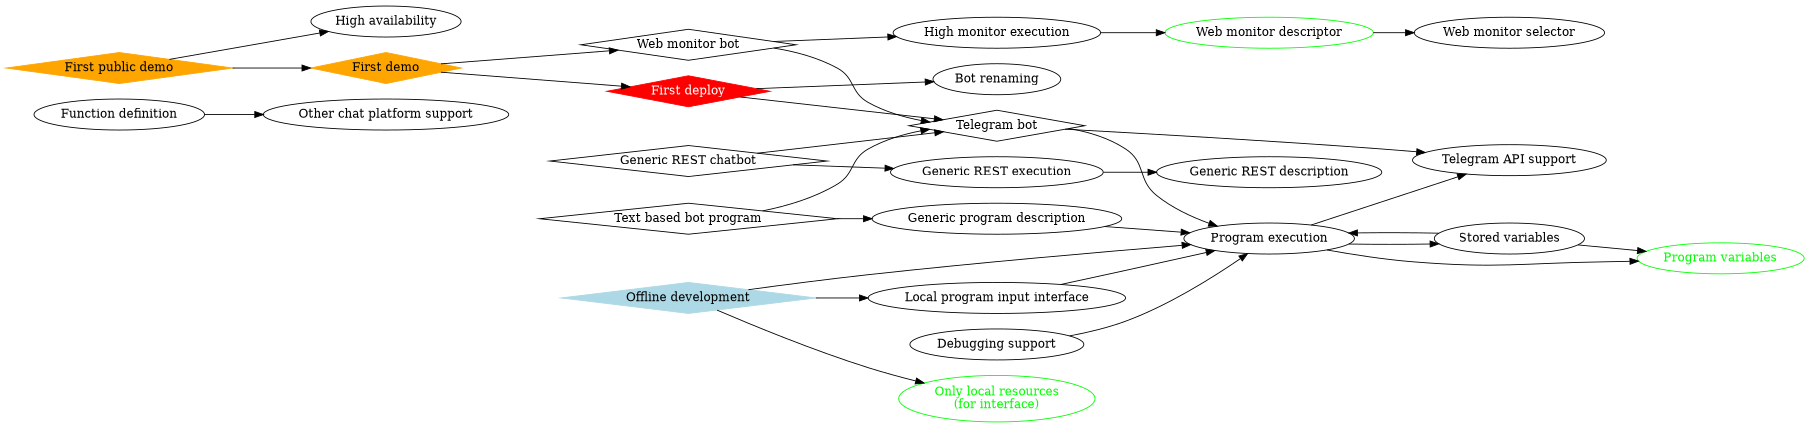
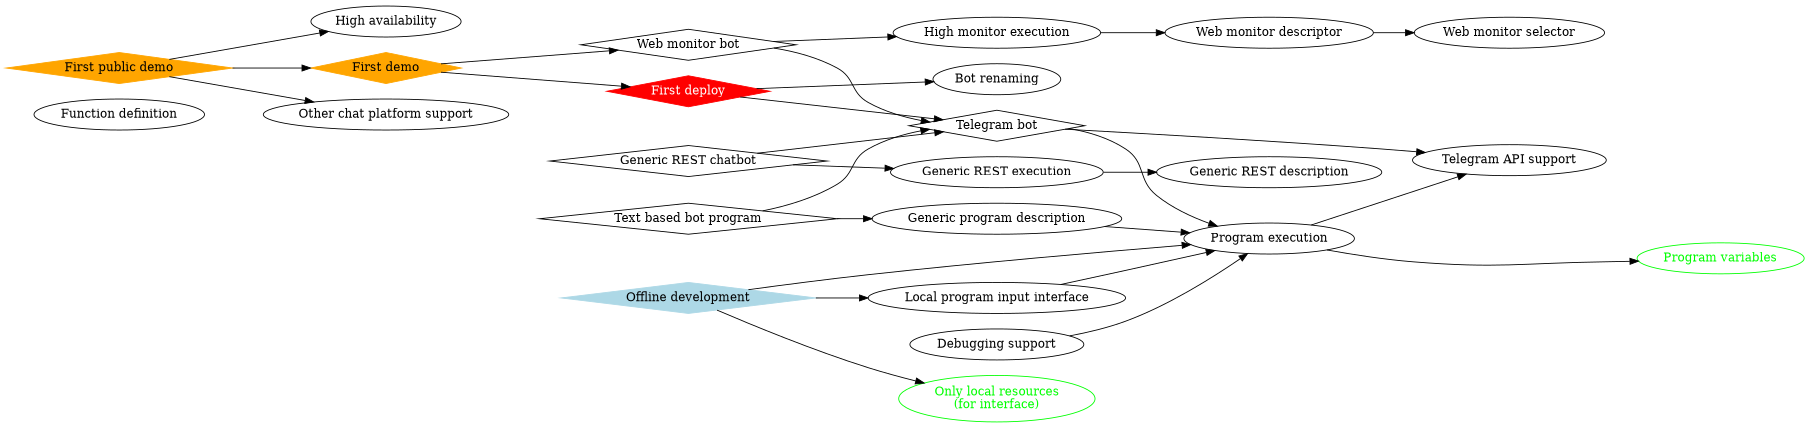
(1269, 33) -> (1269, 33)
(230, 115) -> (237, 89)
(1509, 239) -> none
